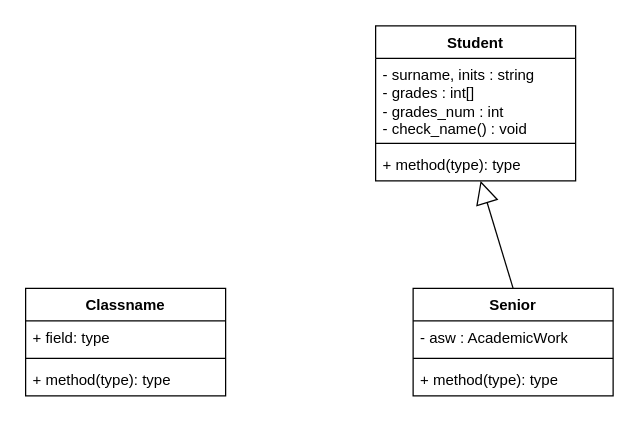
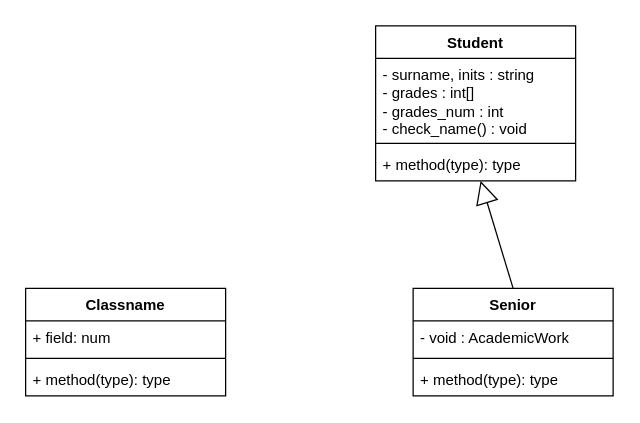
(78, 338) -> (74, 338)
(495, 338) -> (497, 338)
